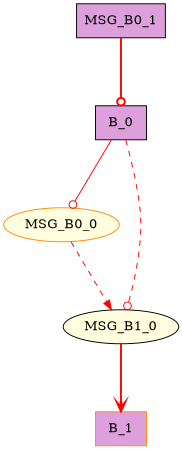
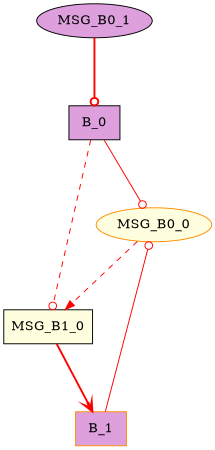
(121, 21) -> (94, 21)
(121, 327) -> (48, 327)
none -> (127, 330)
